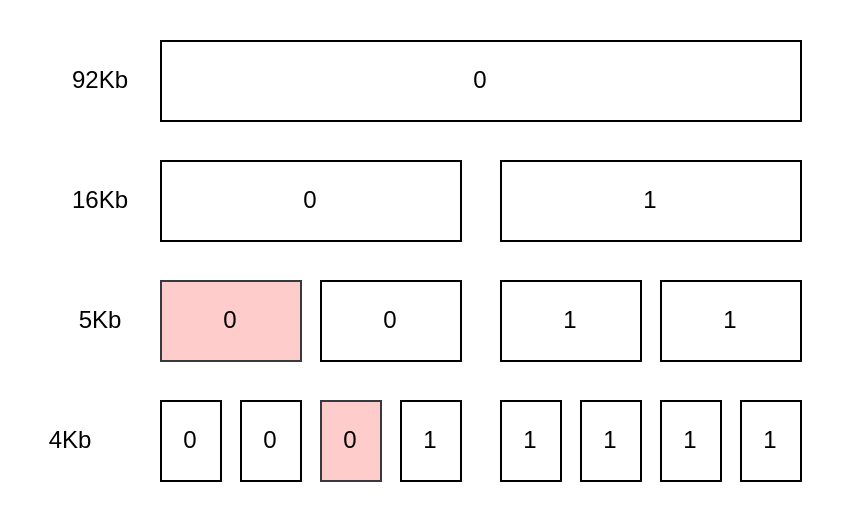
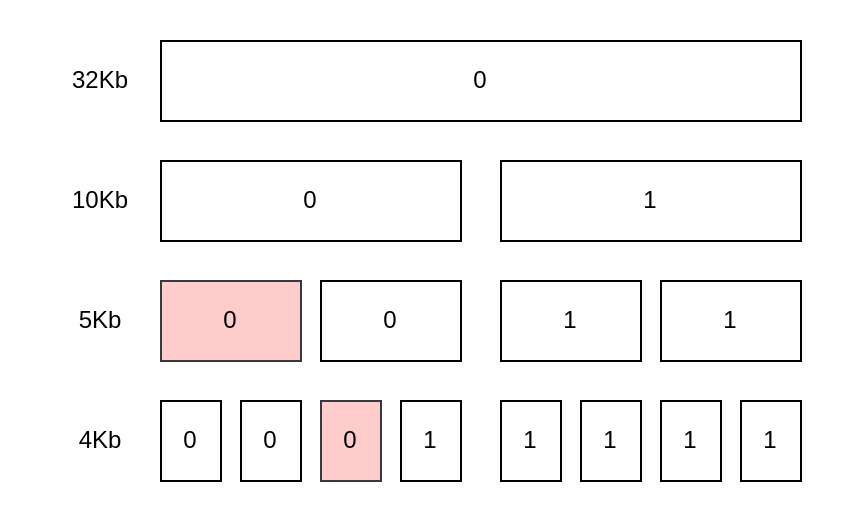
(101, 81) -> (101, 81)
(101, 201) -> (101, 201)
(71, 441) -> (101, 441)
